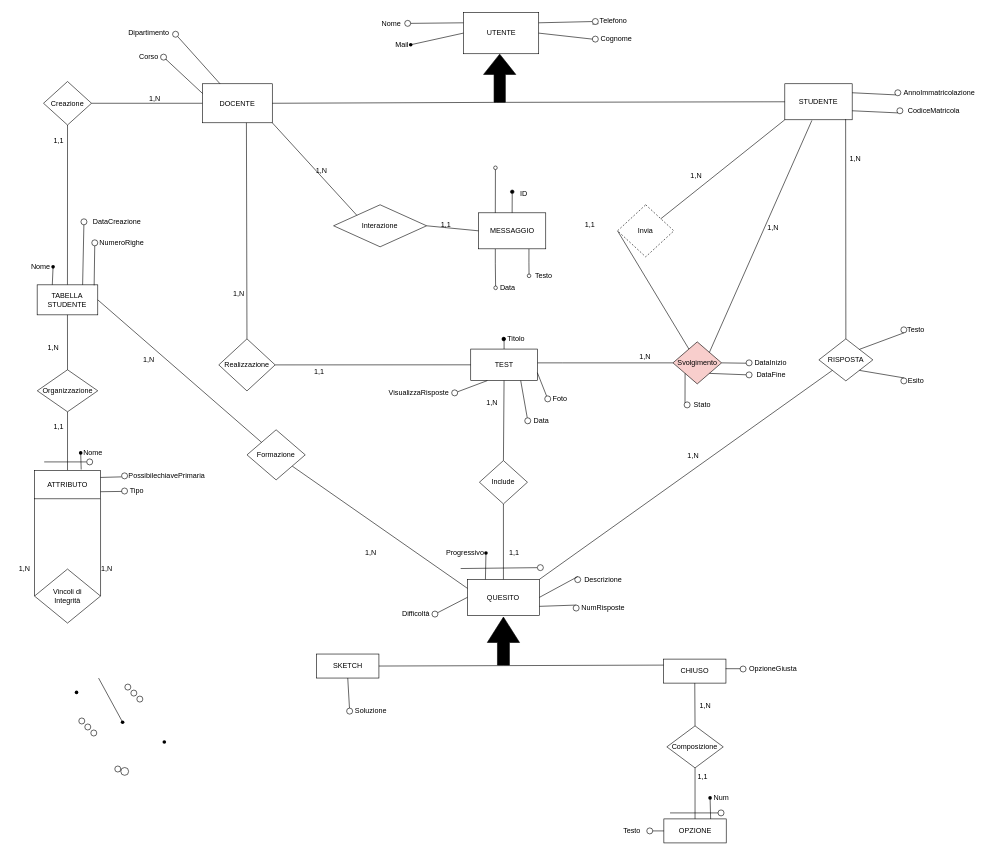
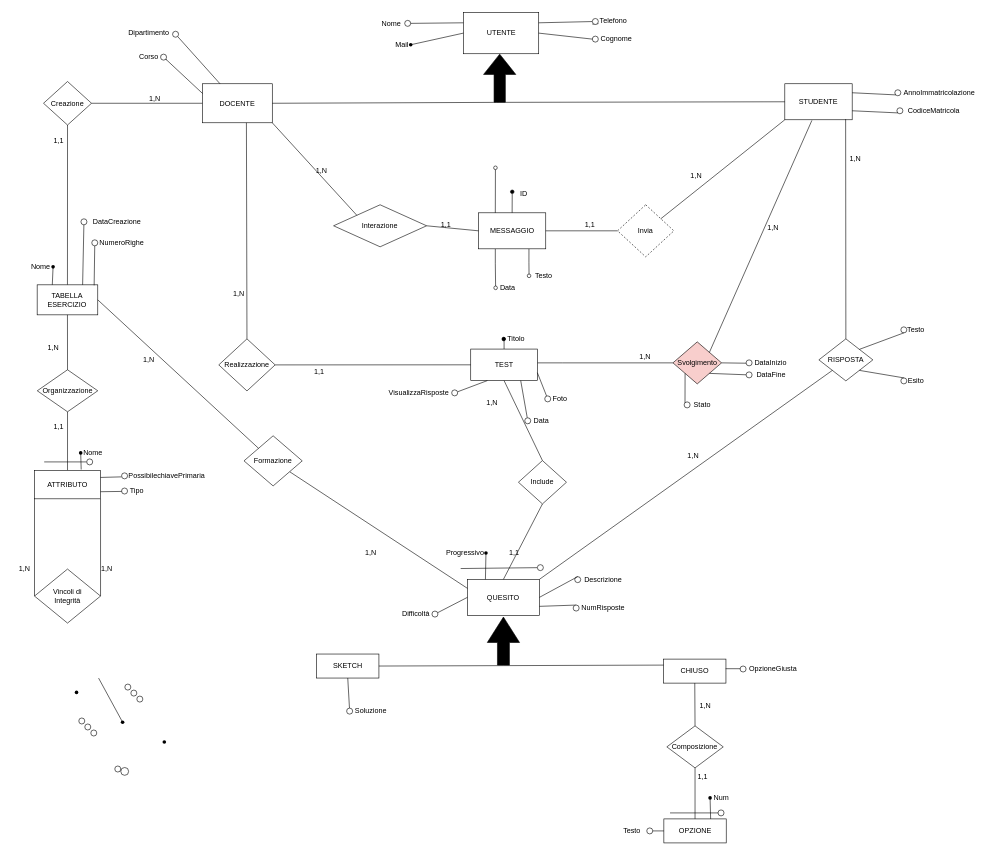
(653, 290) -> (582, 231)
(67, 300) -> (67, 300)
(276, 455) -> (273, 461)
(503, 482) -> (542, 482)
